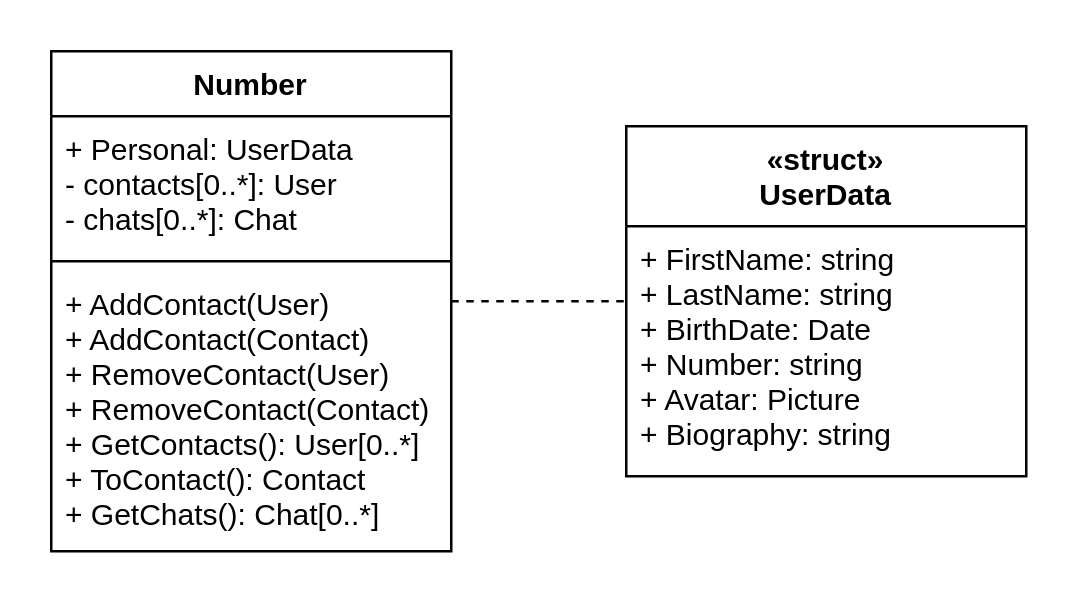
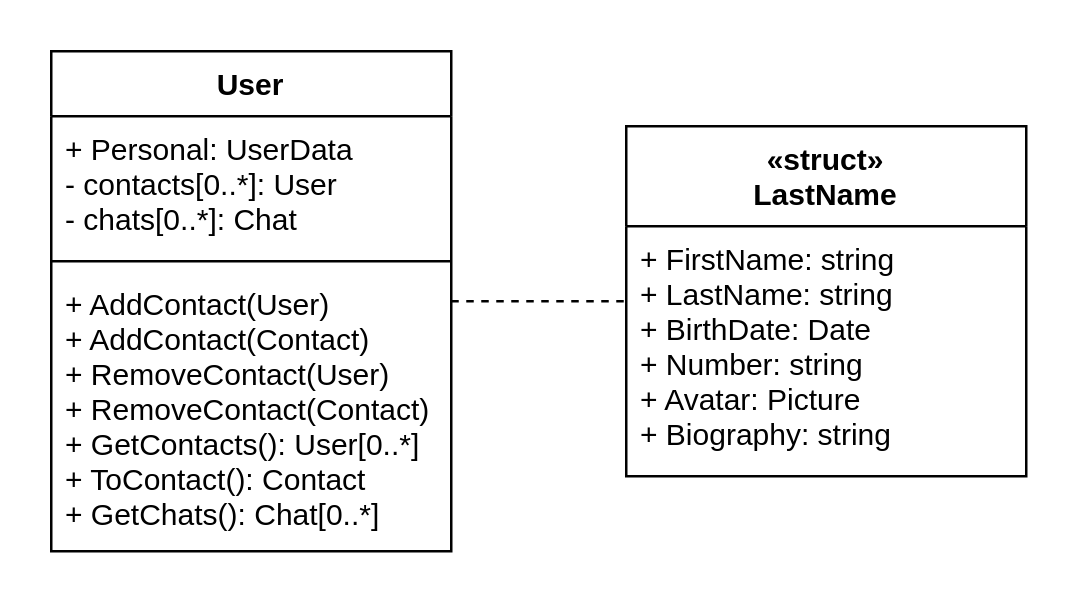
(250, 85) -> (250, 85)
(825, 160) -> (825, 160)
